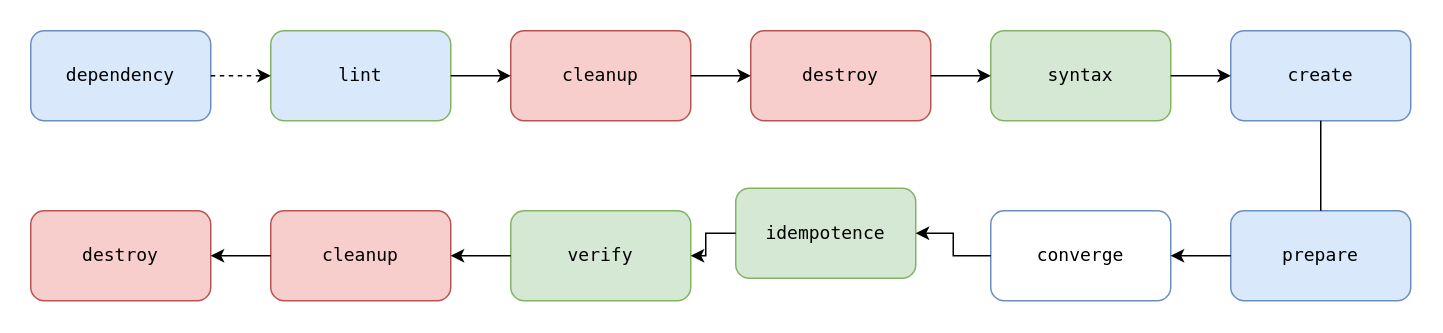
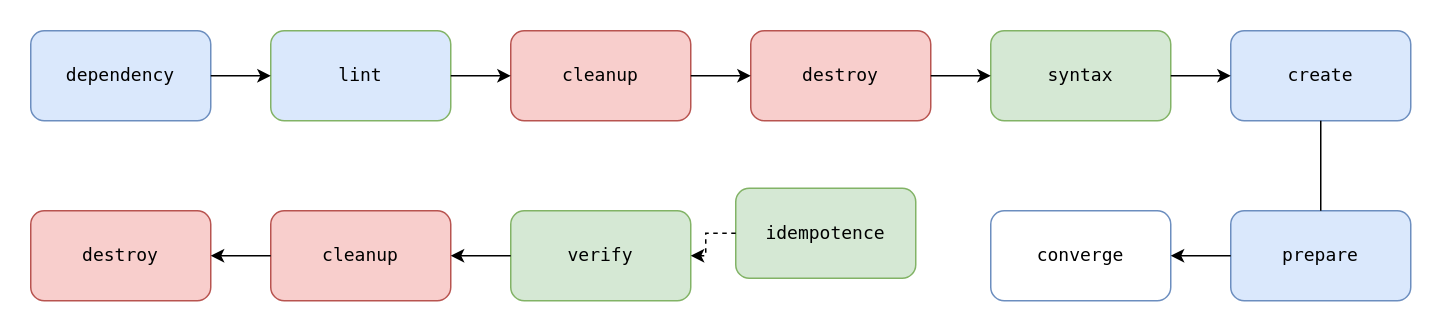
(235, 76) -> (235, 76)
(707, 233) -> (707, 233)
(953, 250) -> none
